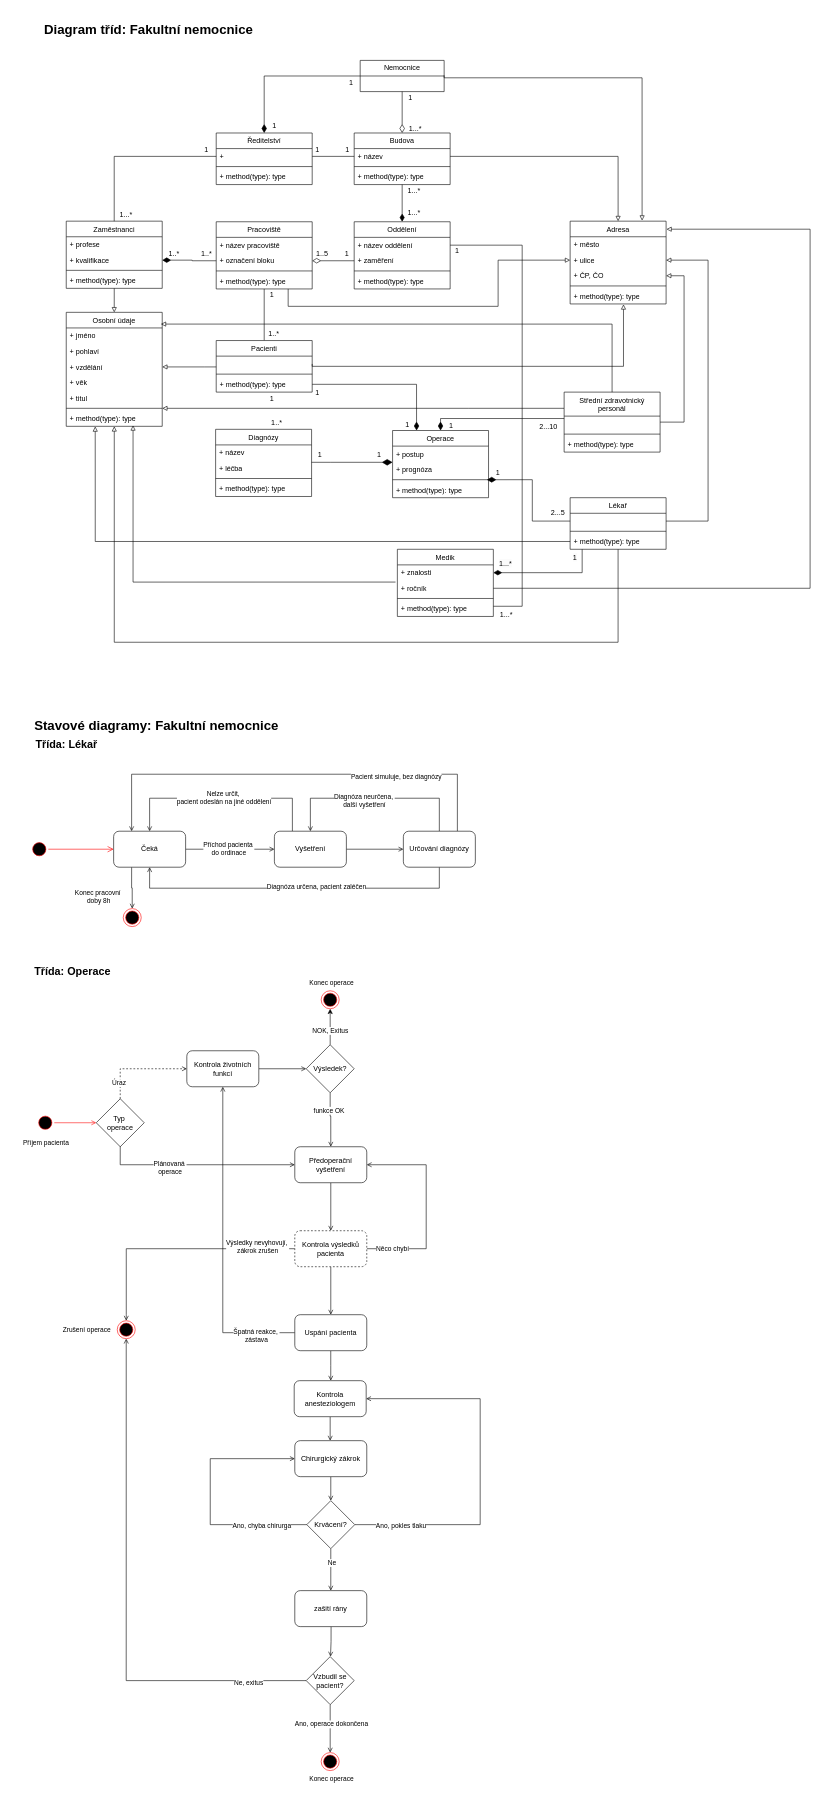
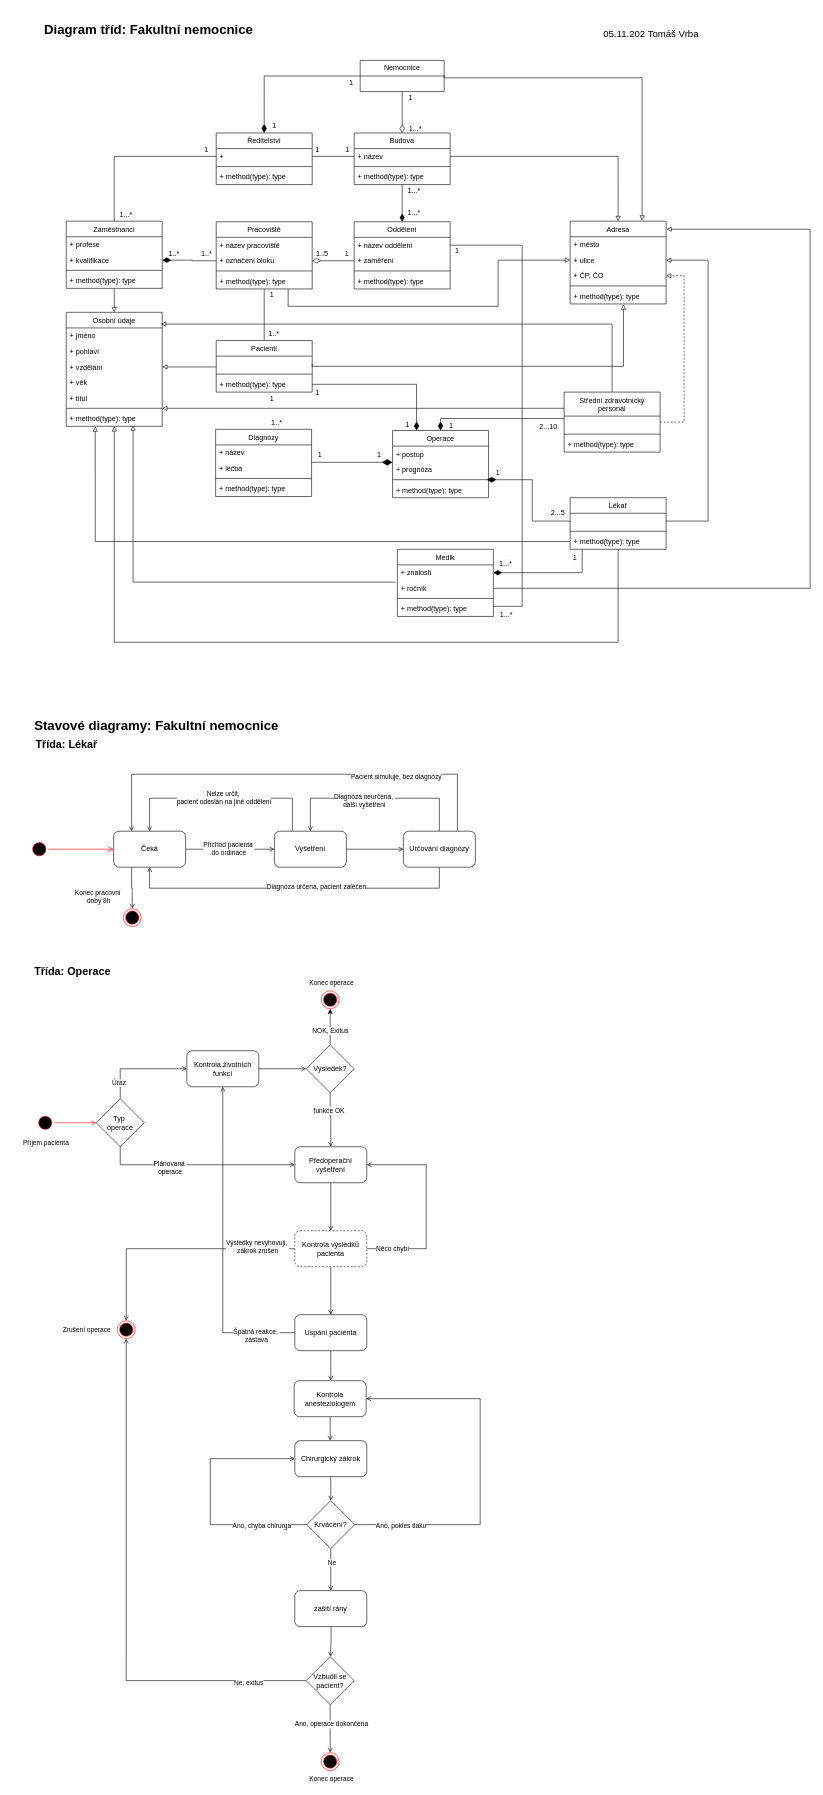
none -> (651, 33)
(684, 353) -> (684, 353)
(137, 1069) -> (137, 1069)
